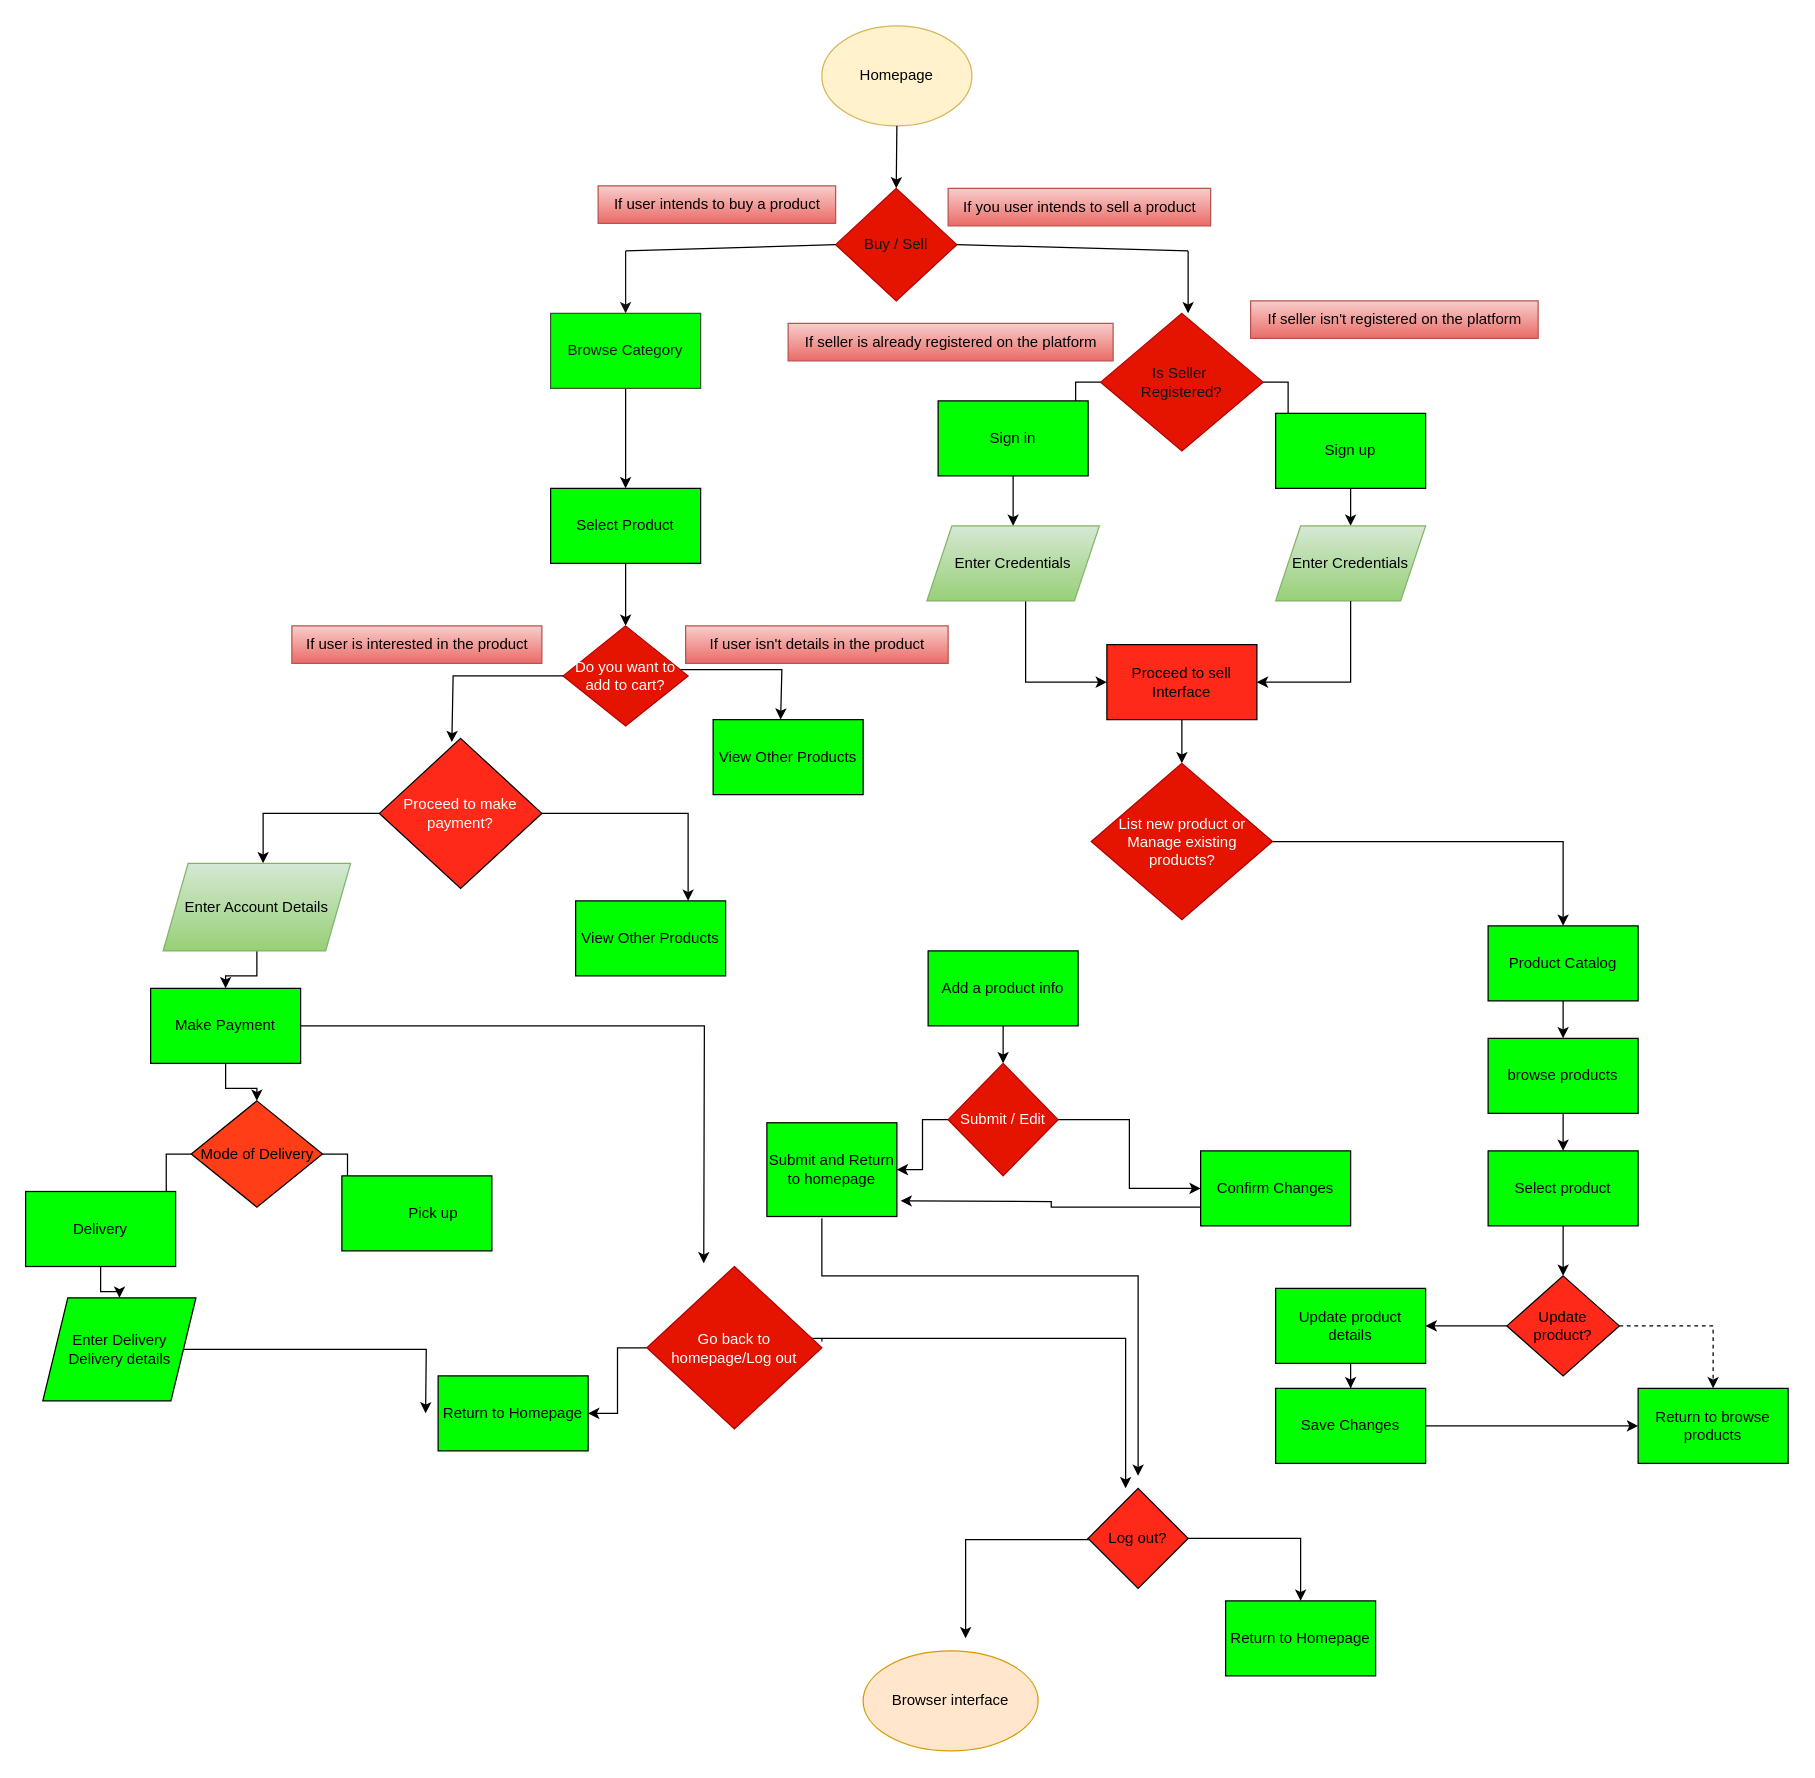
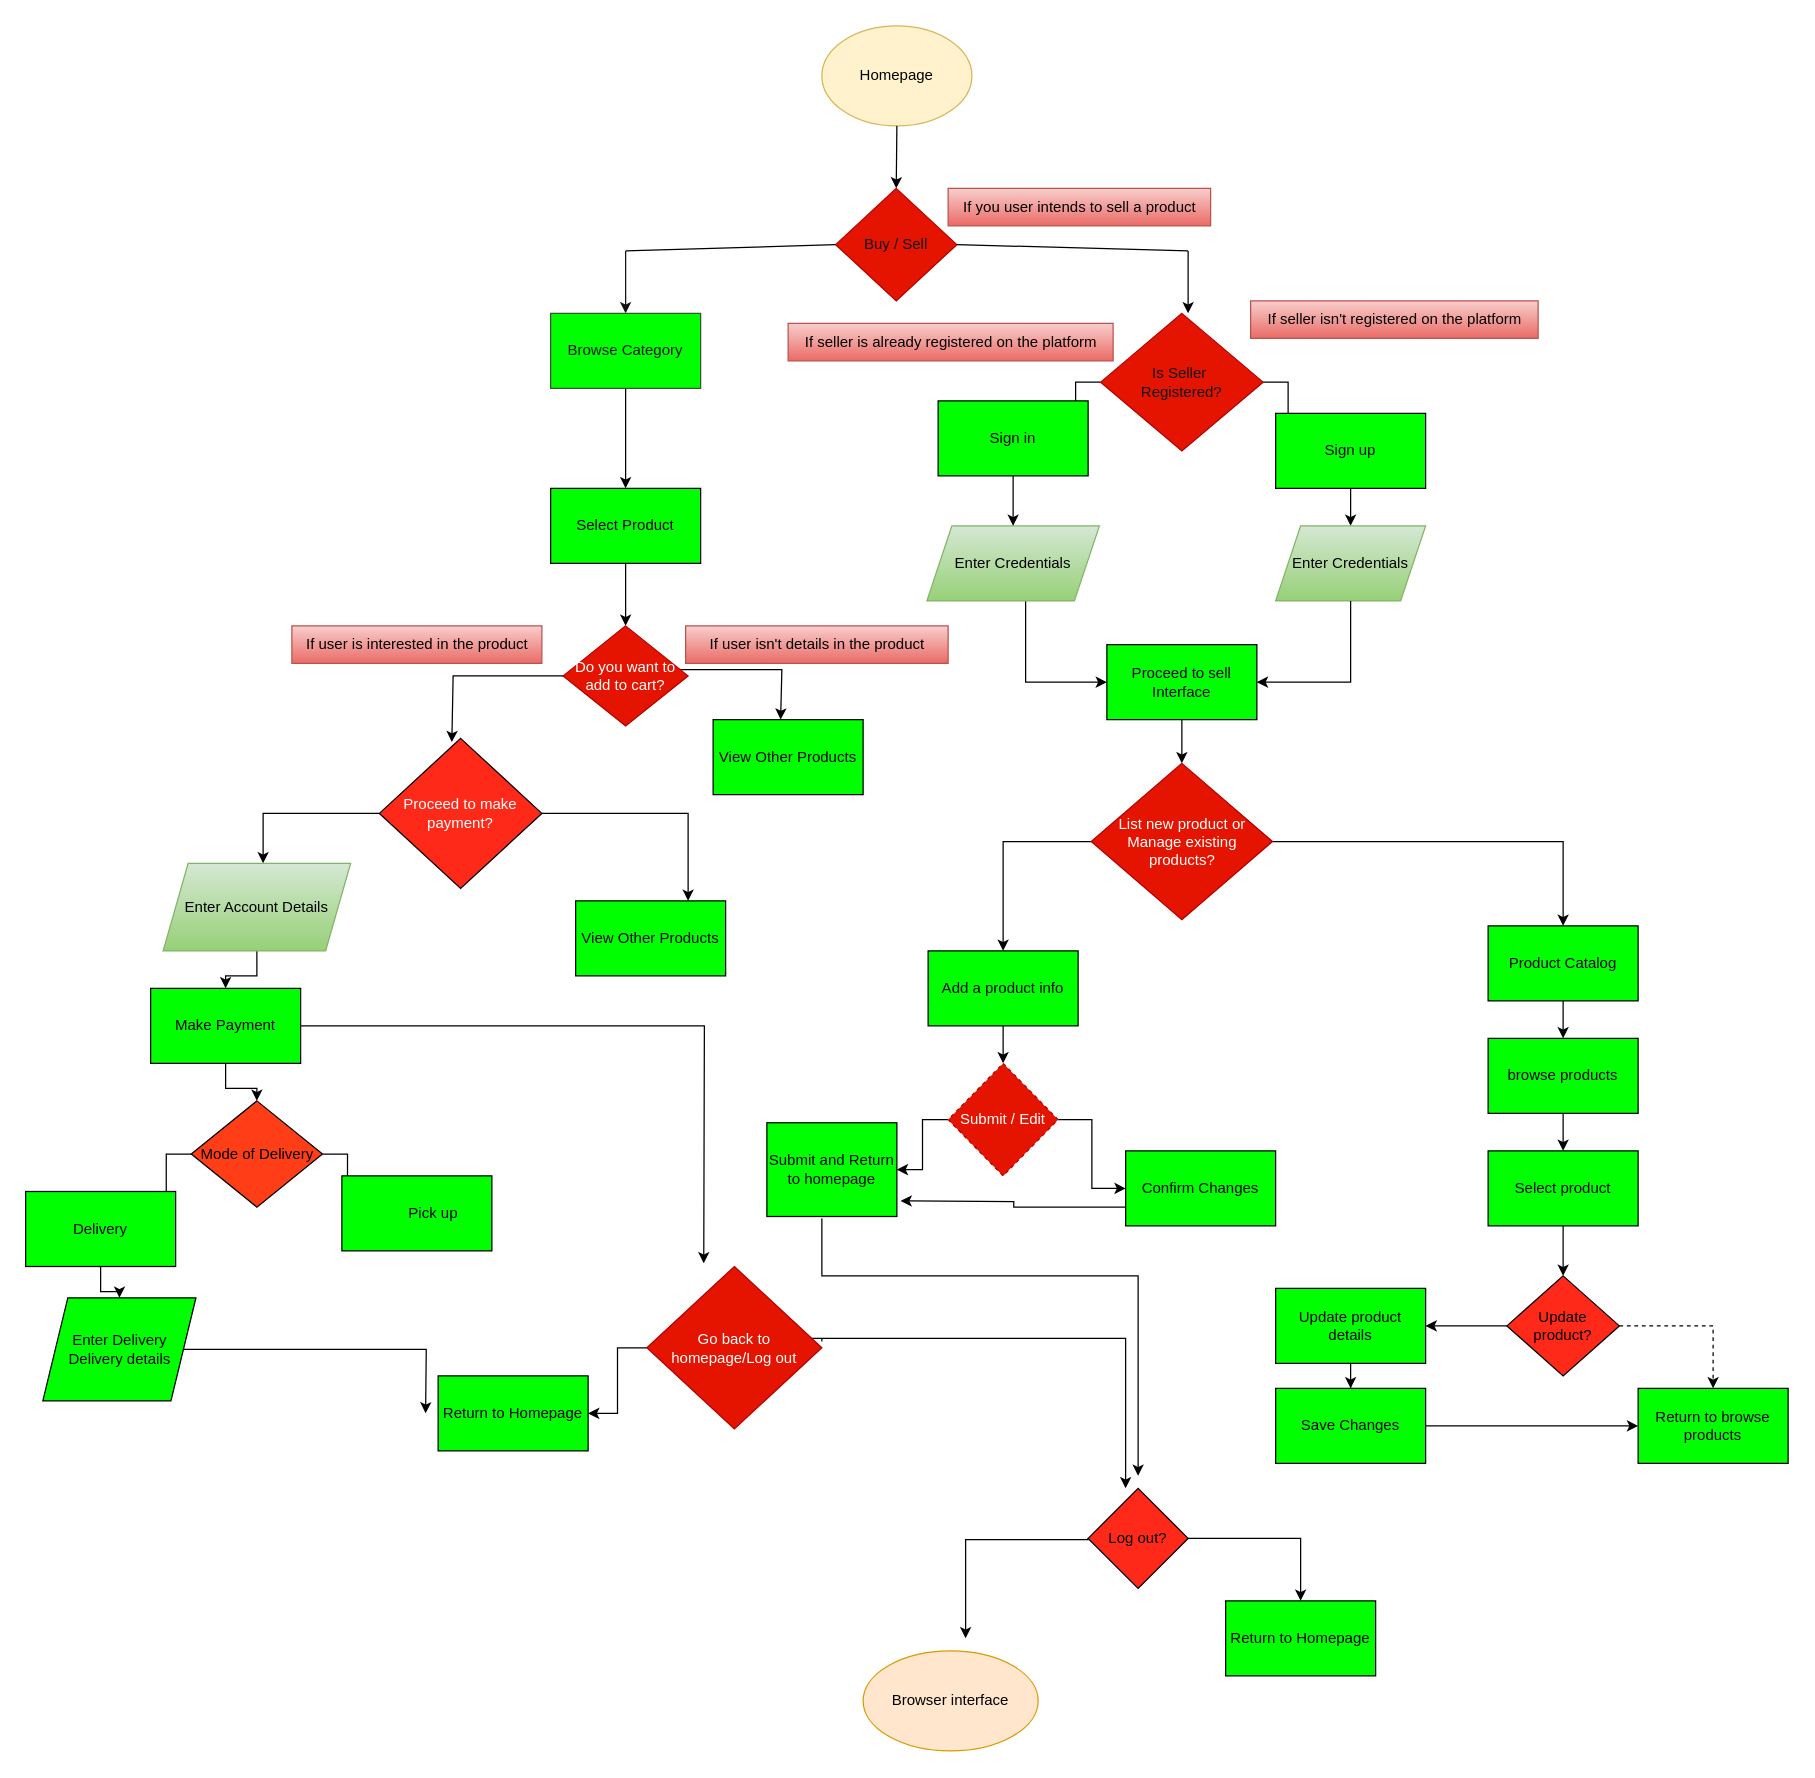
(717, 204) -> none
(1182, 682) -> (1182, 682)
none -> (1003, 847)
(1003, 1119) -> (1003, 1119)
(1276, 1188) -> (1201, 1188)
